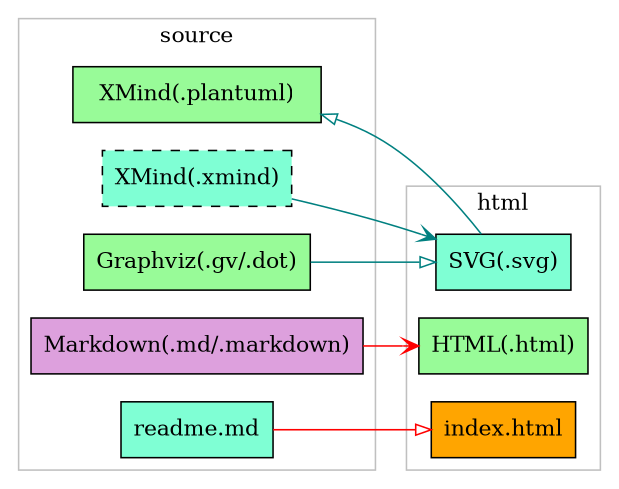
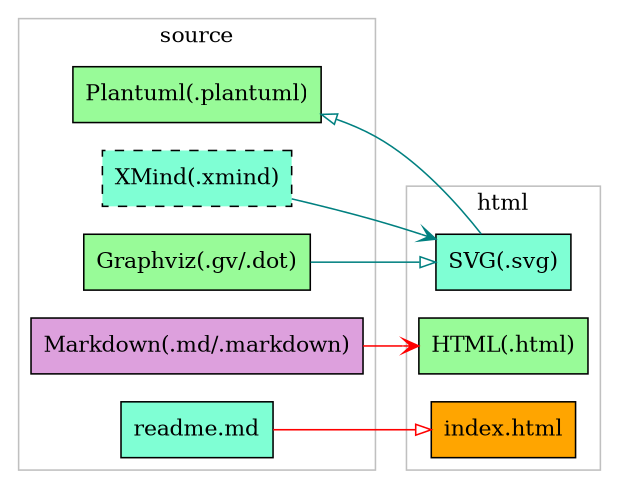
(197, 95) -> (197, 95)
